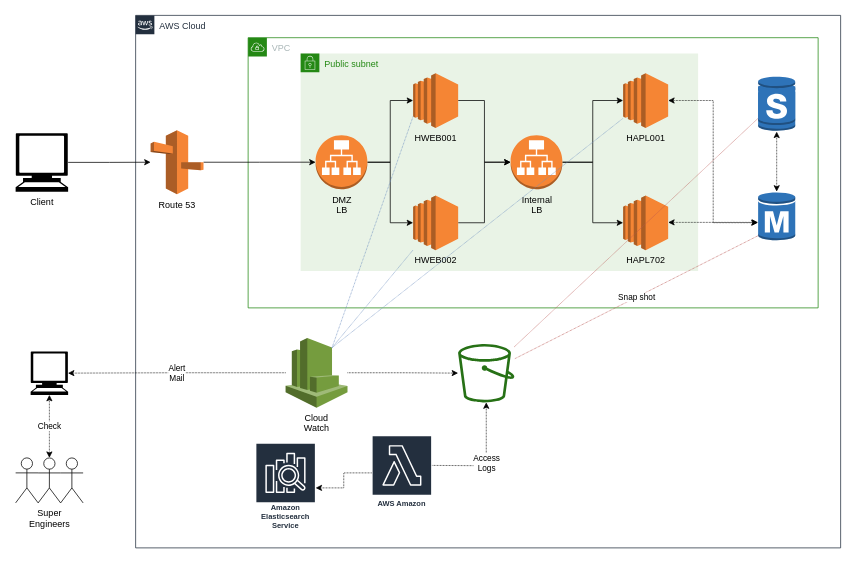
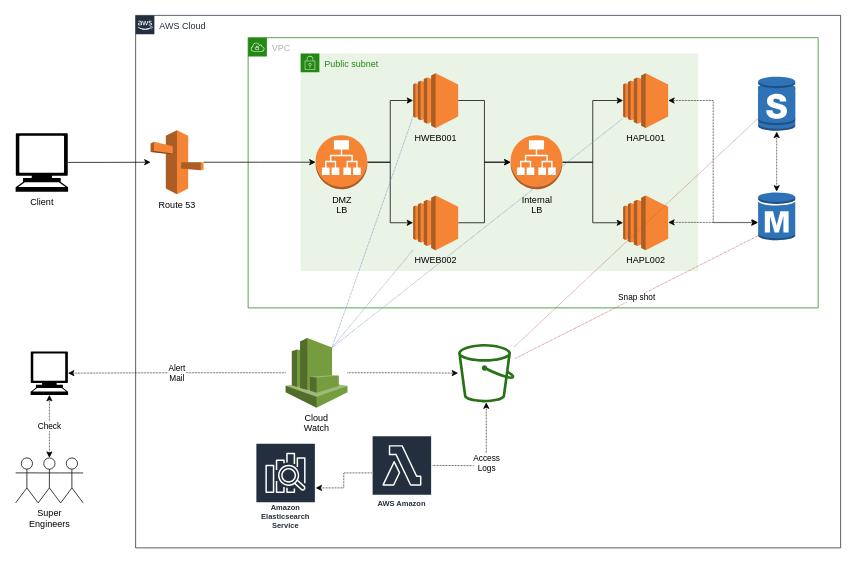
(646, 261) -> (646, 261)
